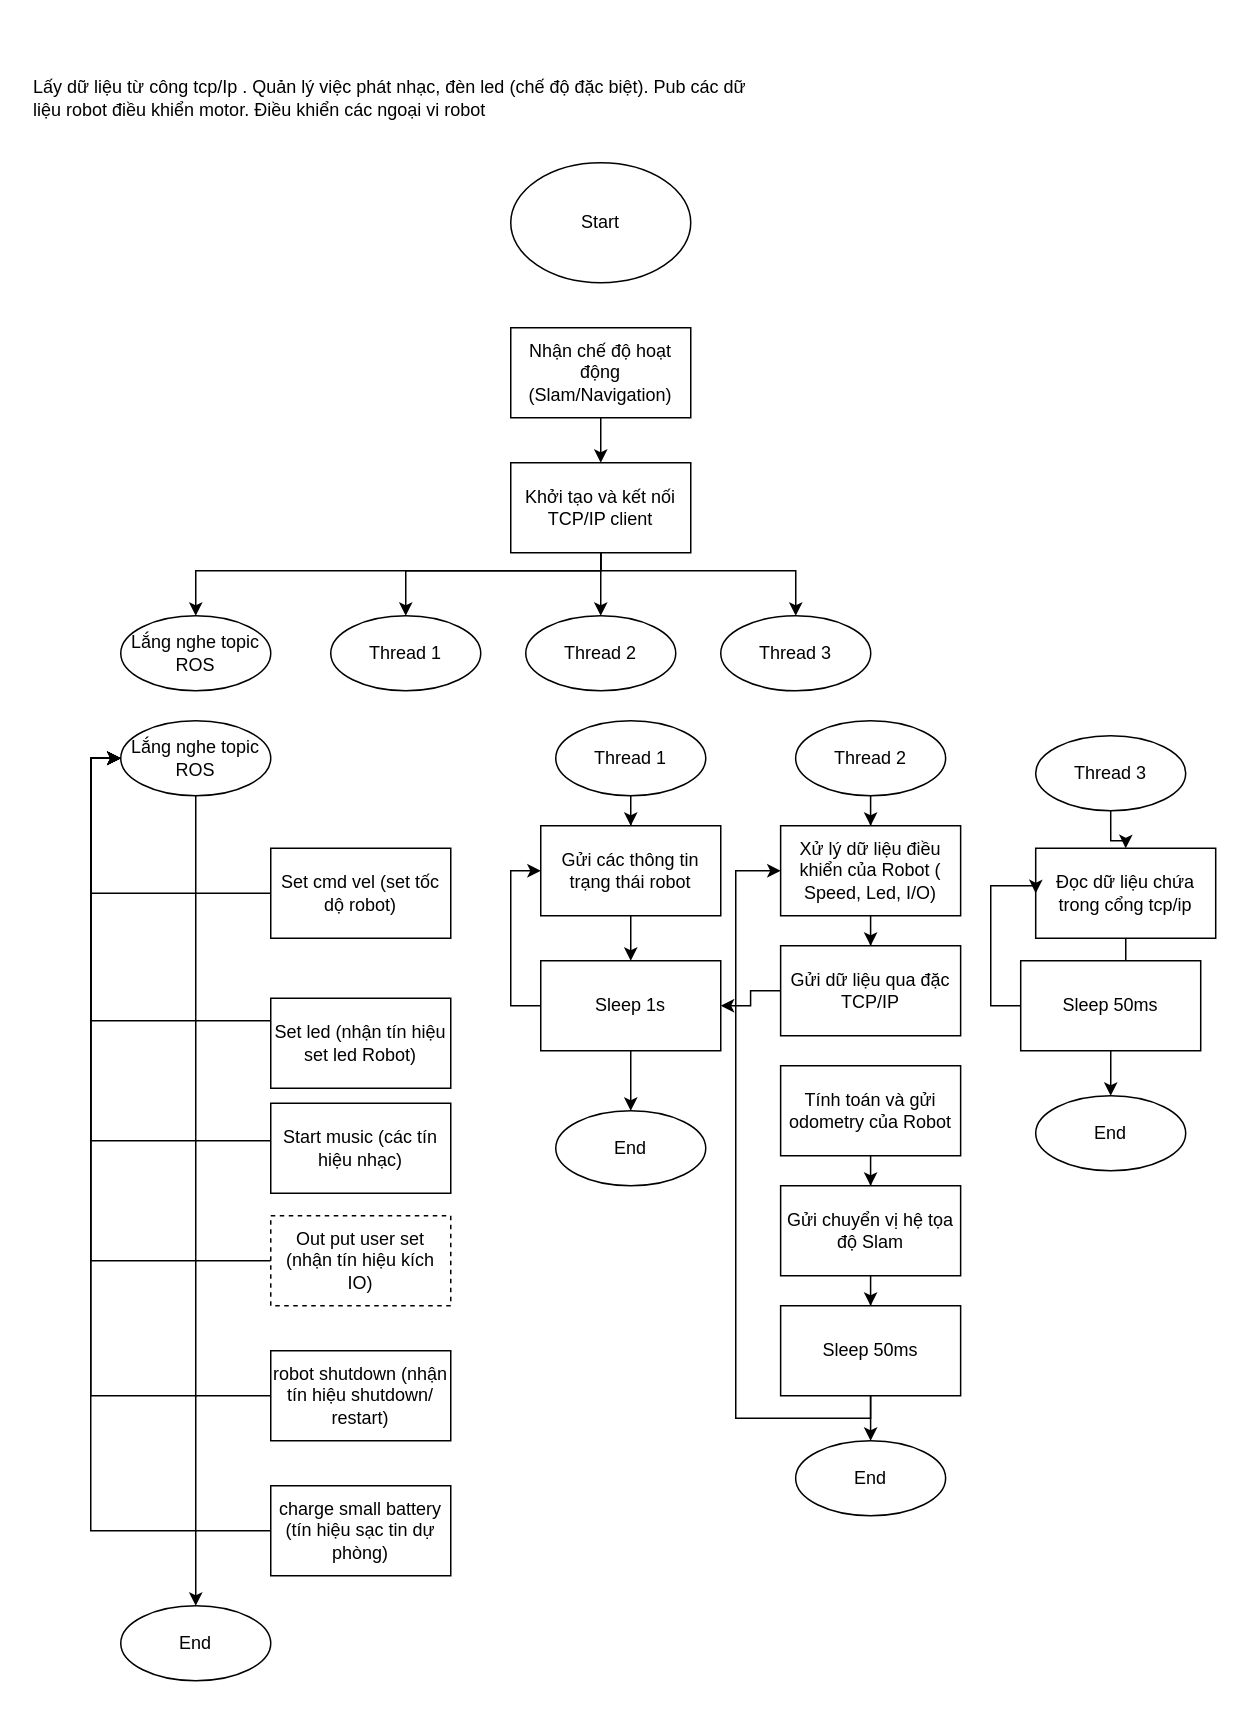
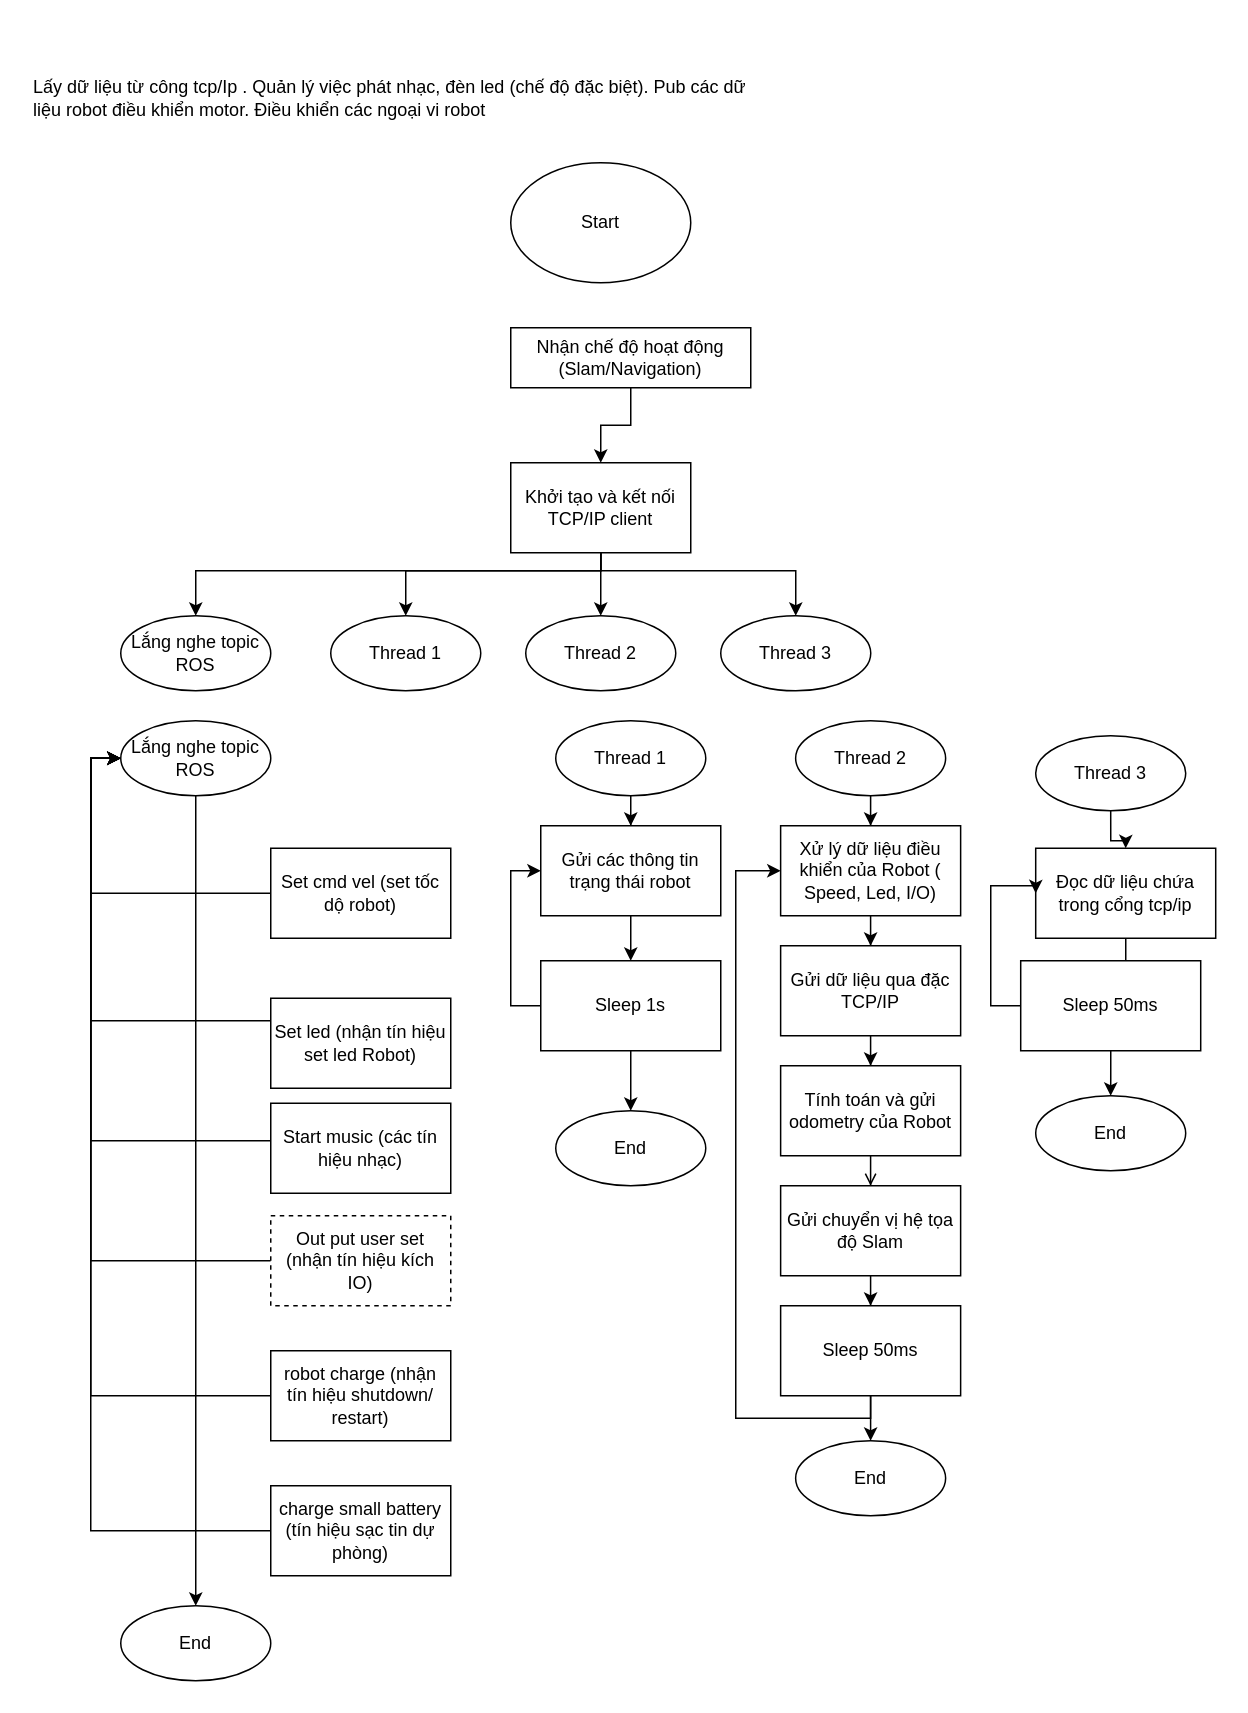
(601, 373) -> (631, 358)
(751, 993) -> (871, 1056)
(871, 1174) -> (871, 1176)
(361, 1396) -> (361, 1396)
